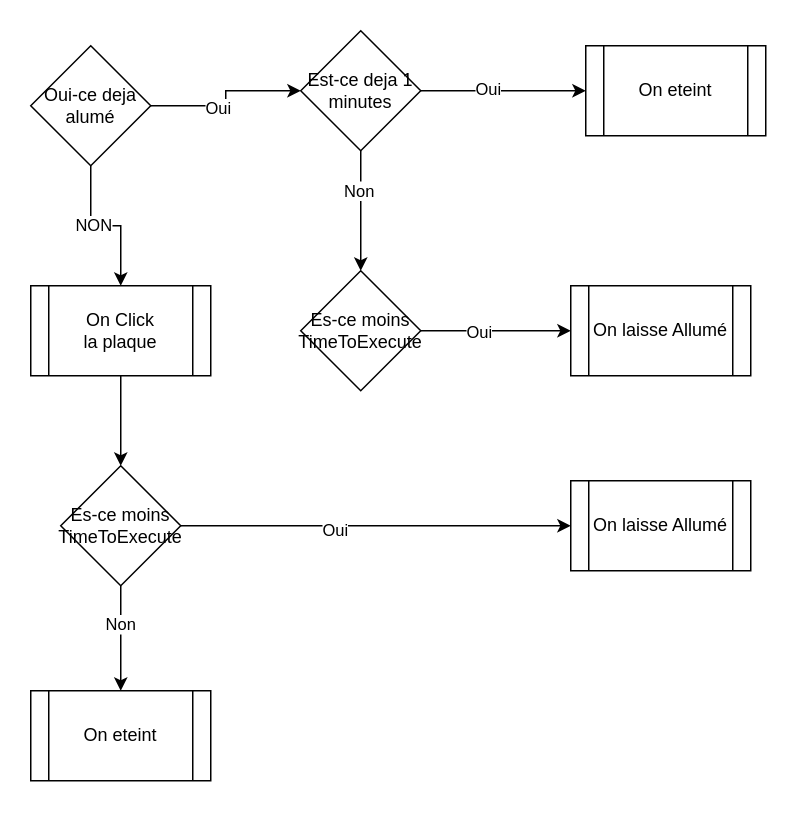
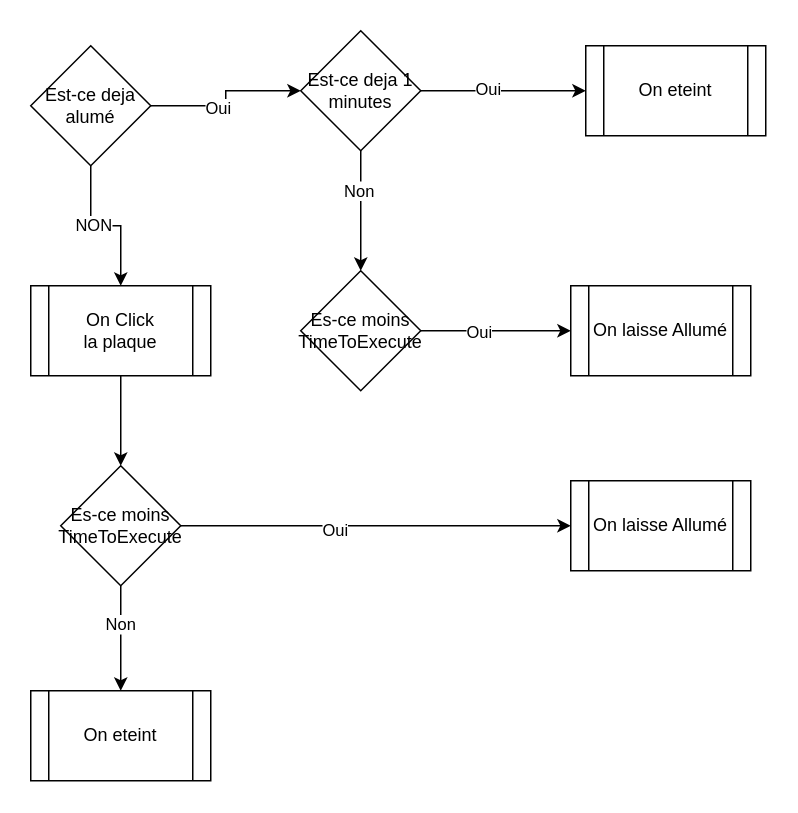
(91, 106) -> (91, 106)
